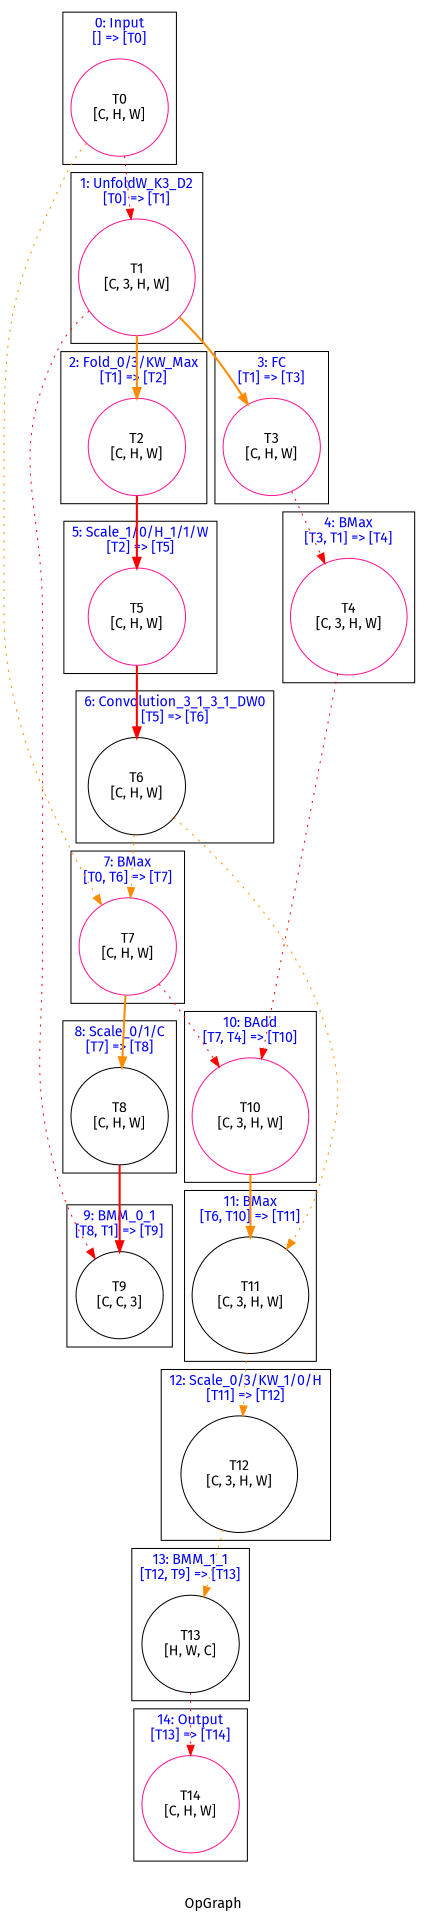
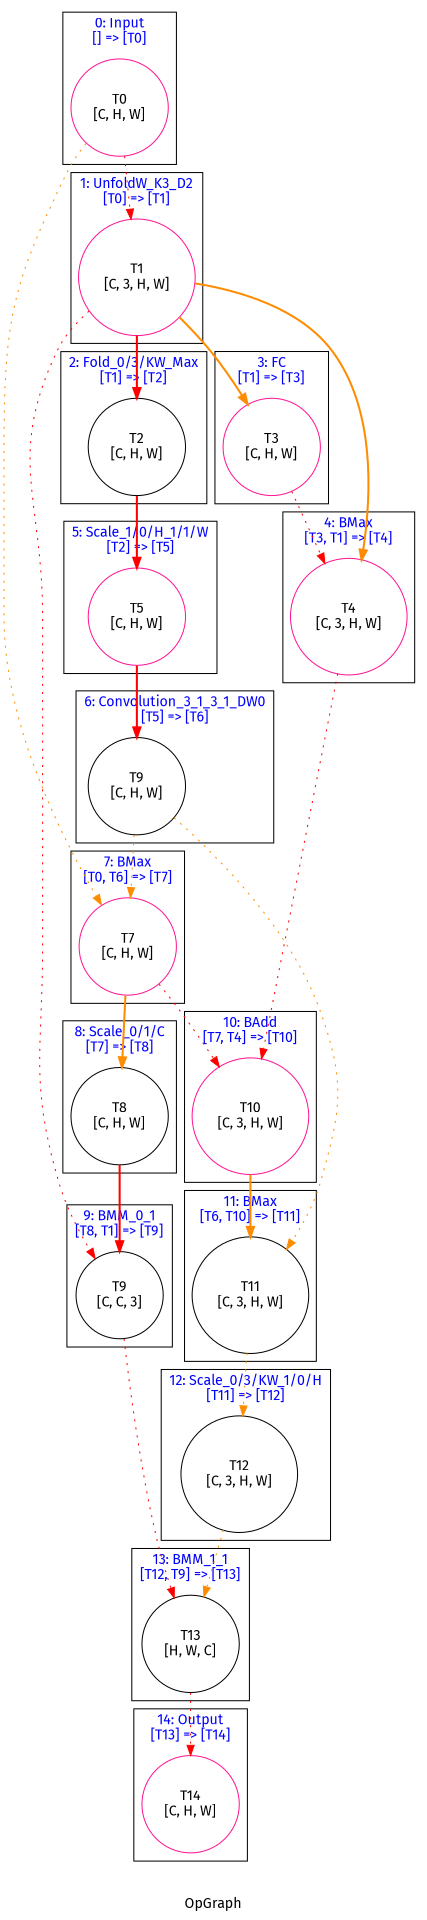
(137, 362) -> (137, 362)
none -> (345, 372)
(137, 447) -> (137, 447)
(137, 786) -> (137, 786)
none -> (142, 1465)
